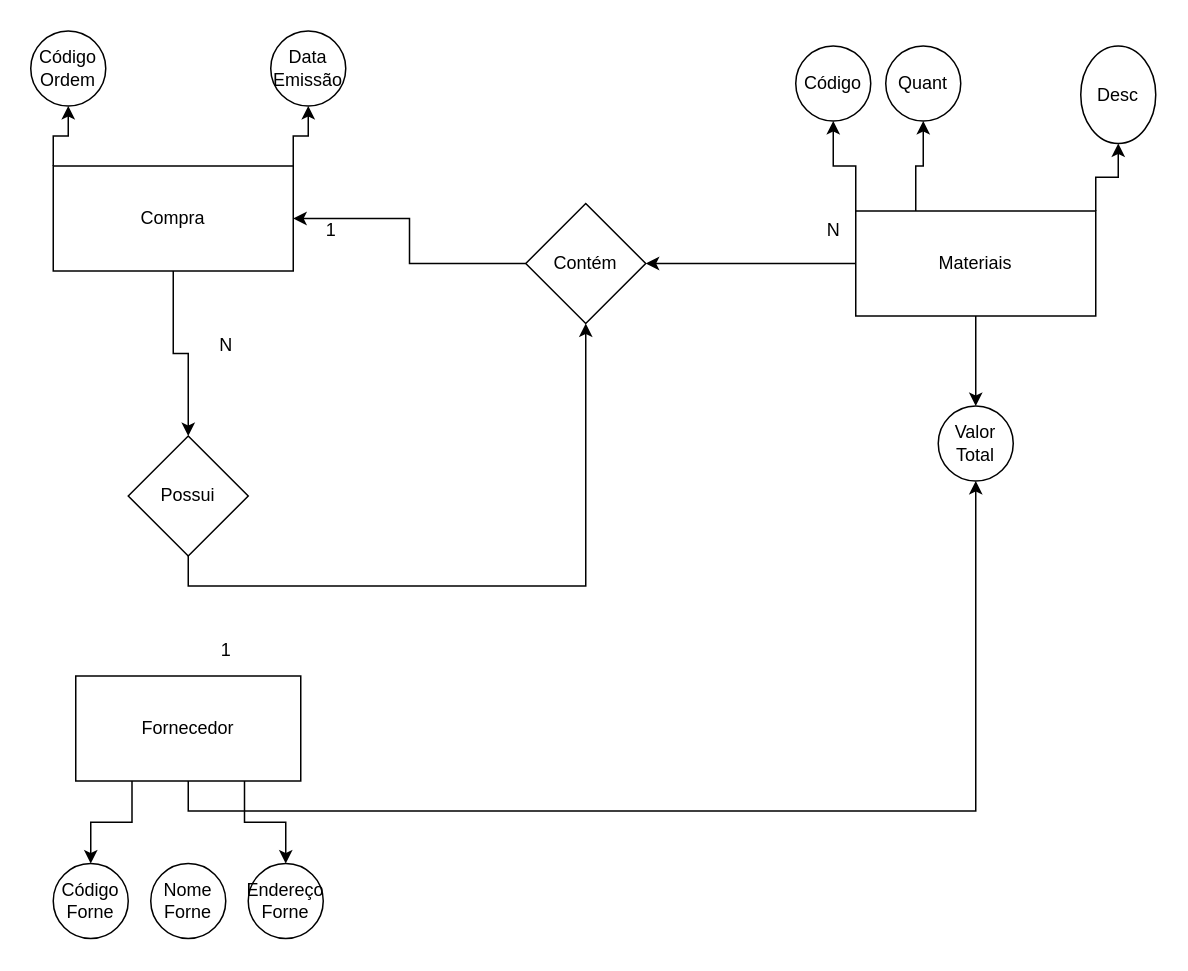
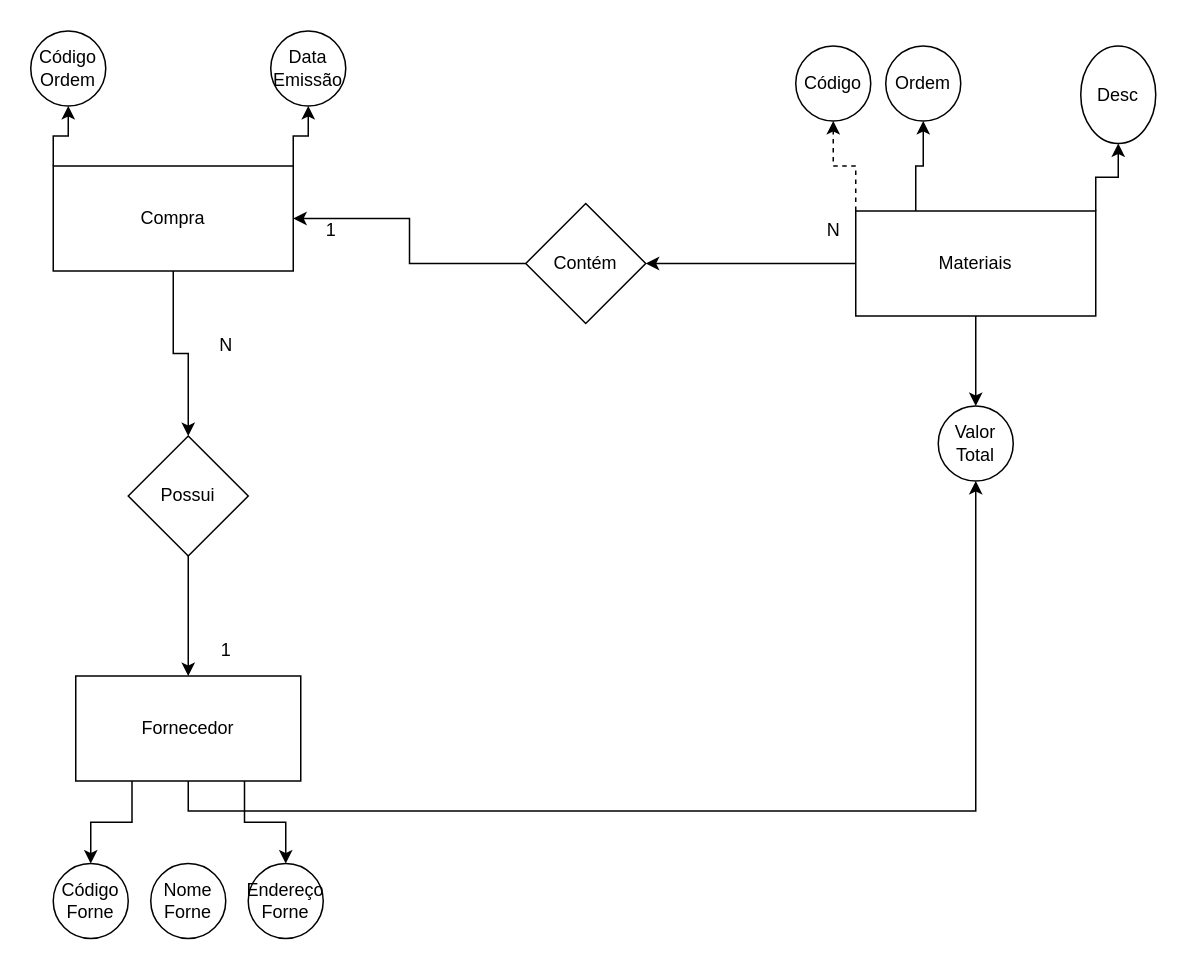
(923, 83) -> (923, 83)
(850, 166) -> (850, 166)
(512, 586) -> (188, 624)
